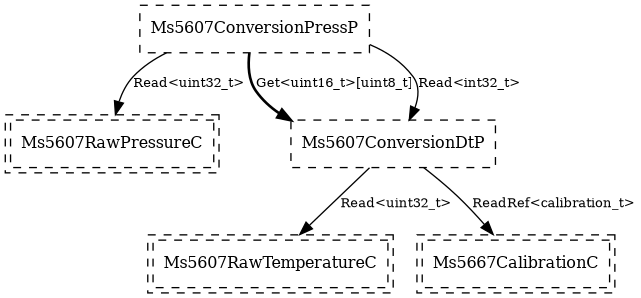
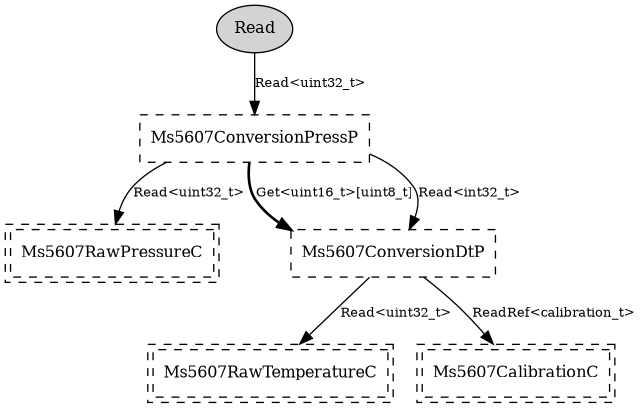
none -> (255, 29)
(516, 264) -> (516, 373)
